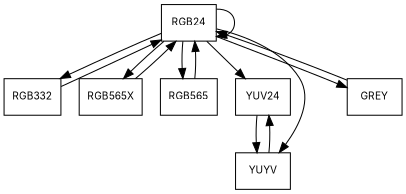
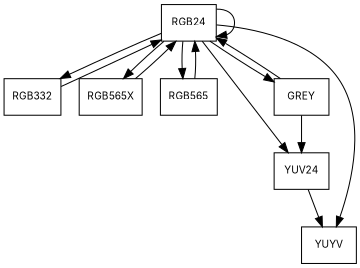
(270, 139) -> (302, 129)
